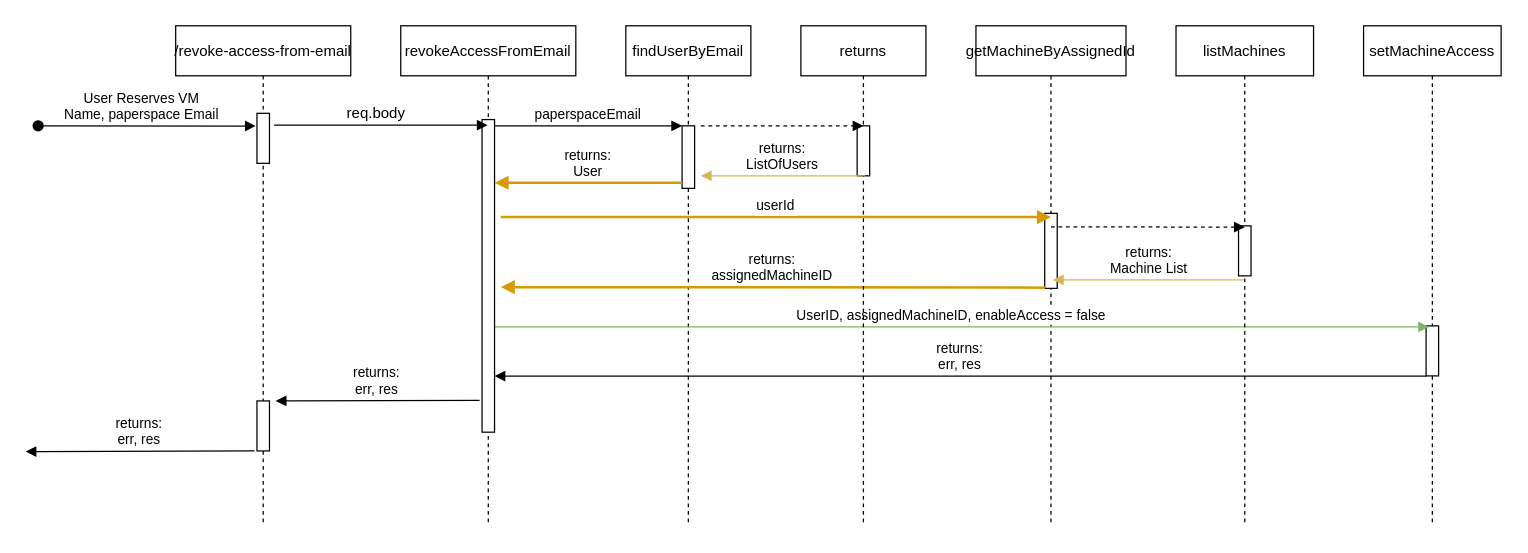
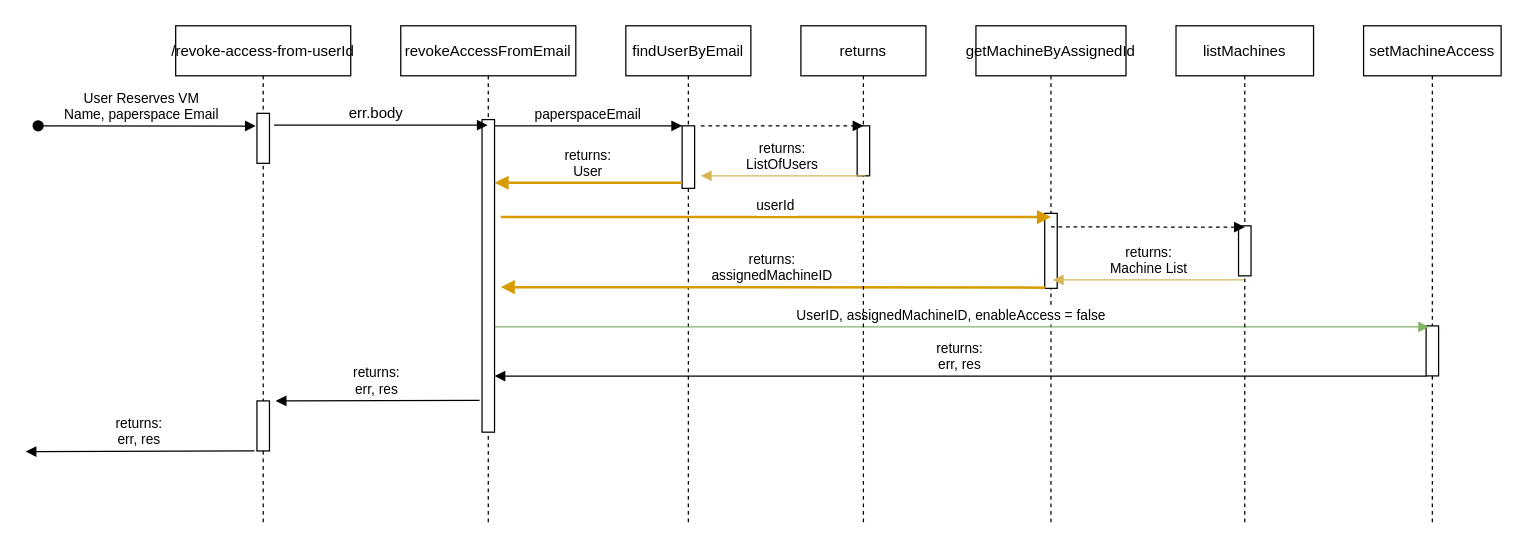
(263, 51) -> (263, 51)
(376, 113) -> (376, 113)
